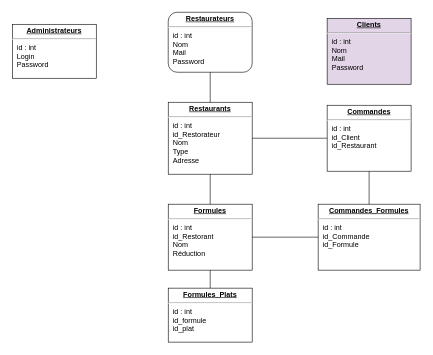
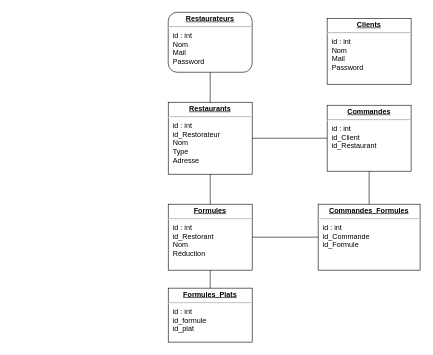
(54, 51) -> none
(369, 51) -> (369, 51)
